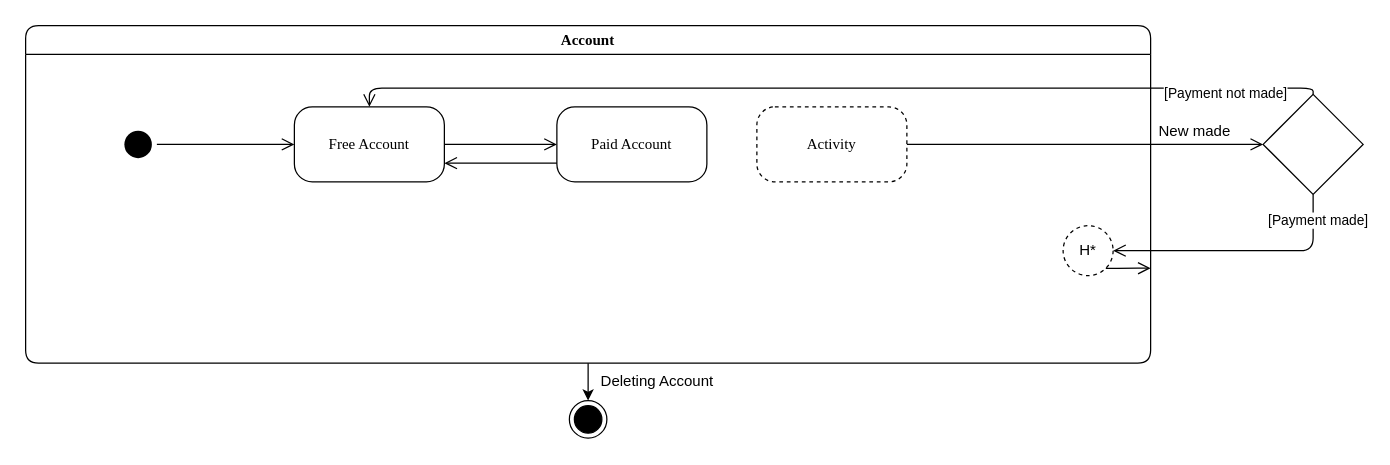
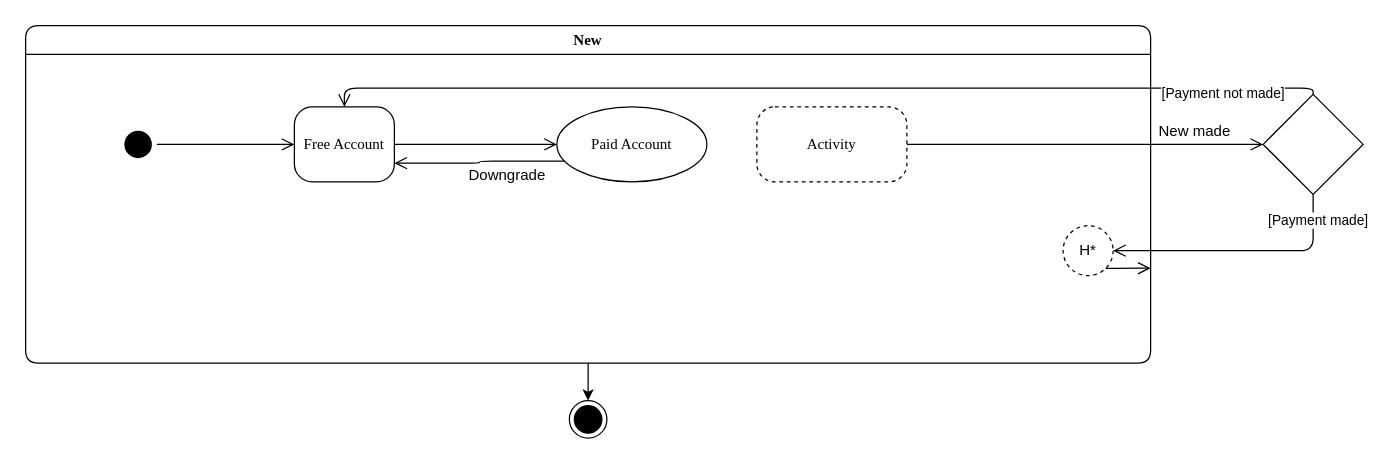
(588, 41) -> (588, 41)
(369, 144) -> (344, 144)
(632, 144) -> (632, 144)
none -> (507, 176)
(657, 382) -> none
